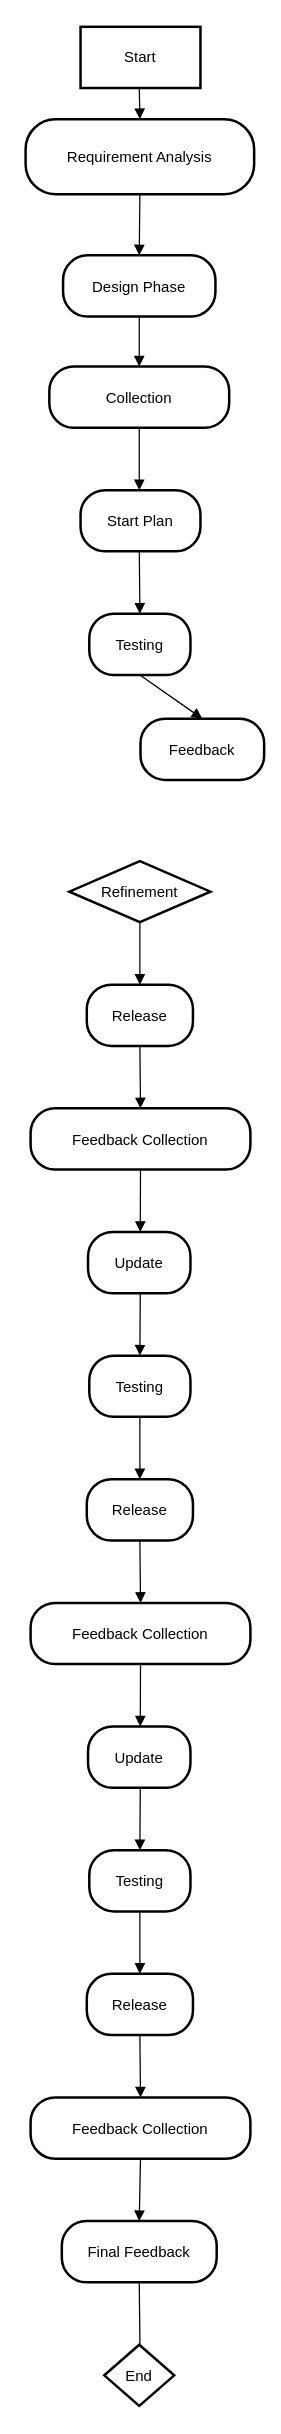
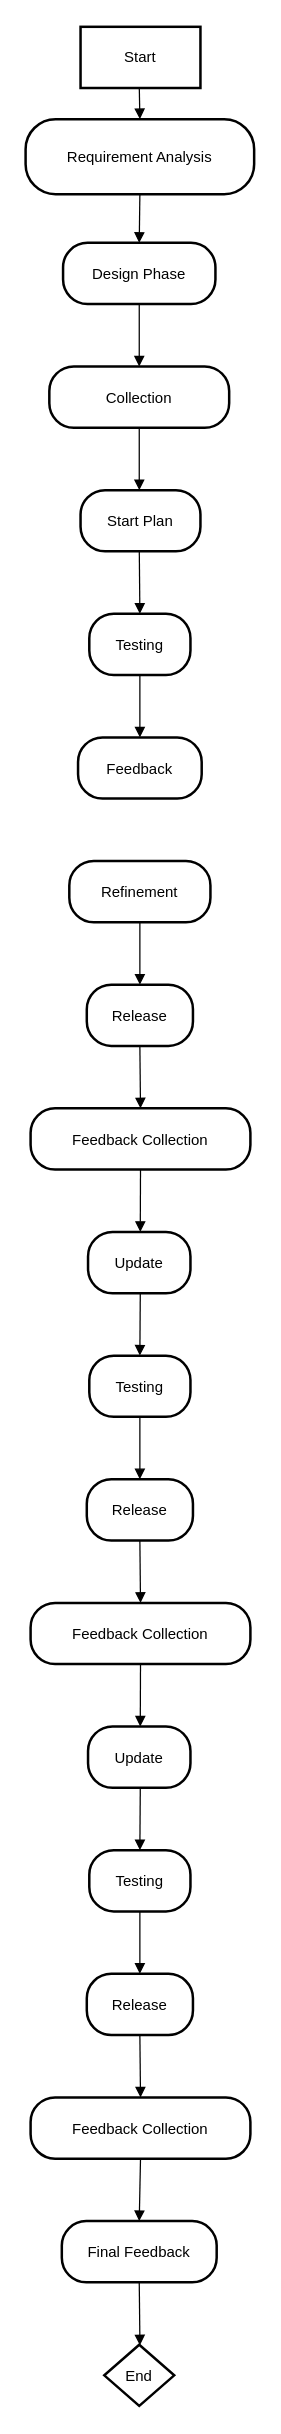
(139, 285) -> (139, 273)
(203, 749) -> (140, 768)
(140, 891) -> (140, 891)
(140, 2339) -> (140, 2334)
